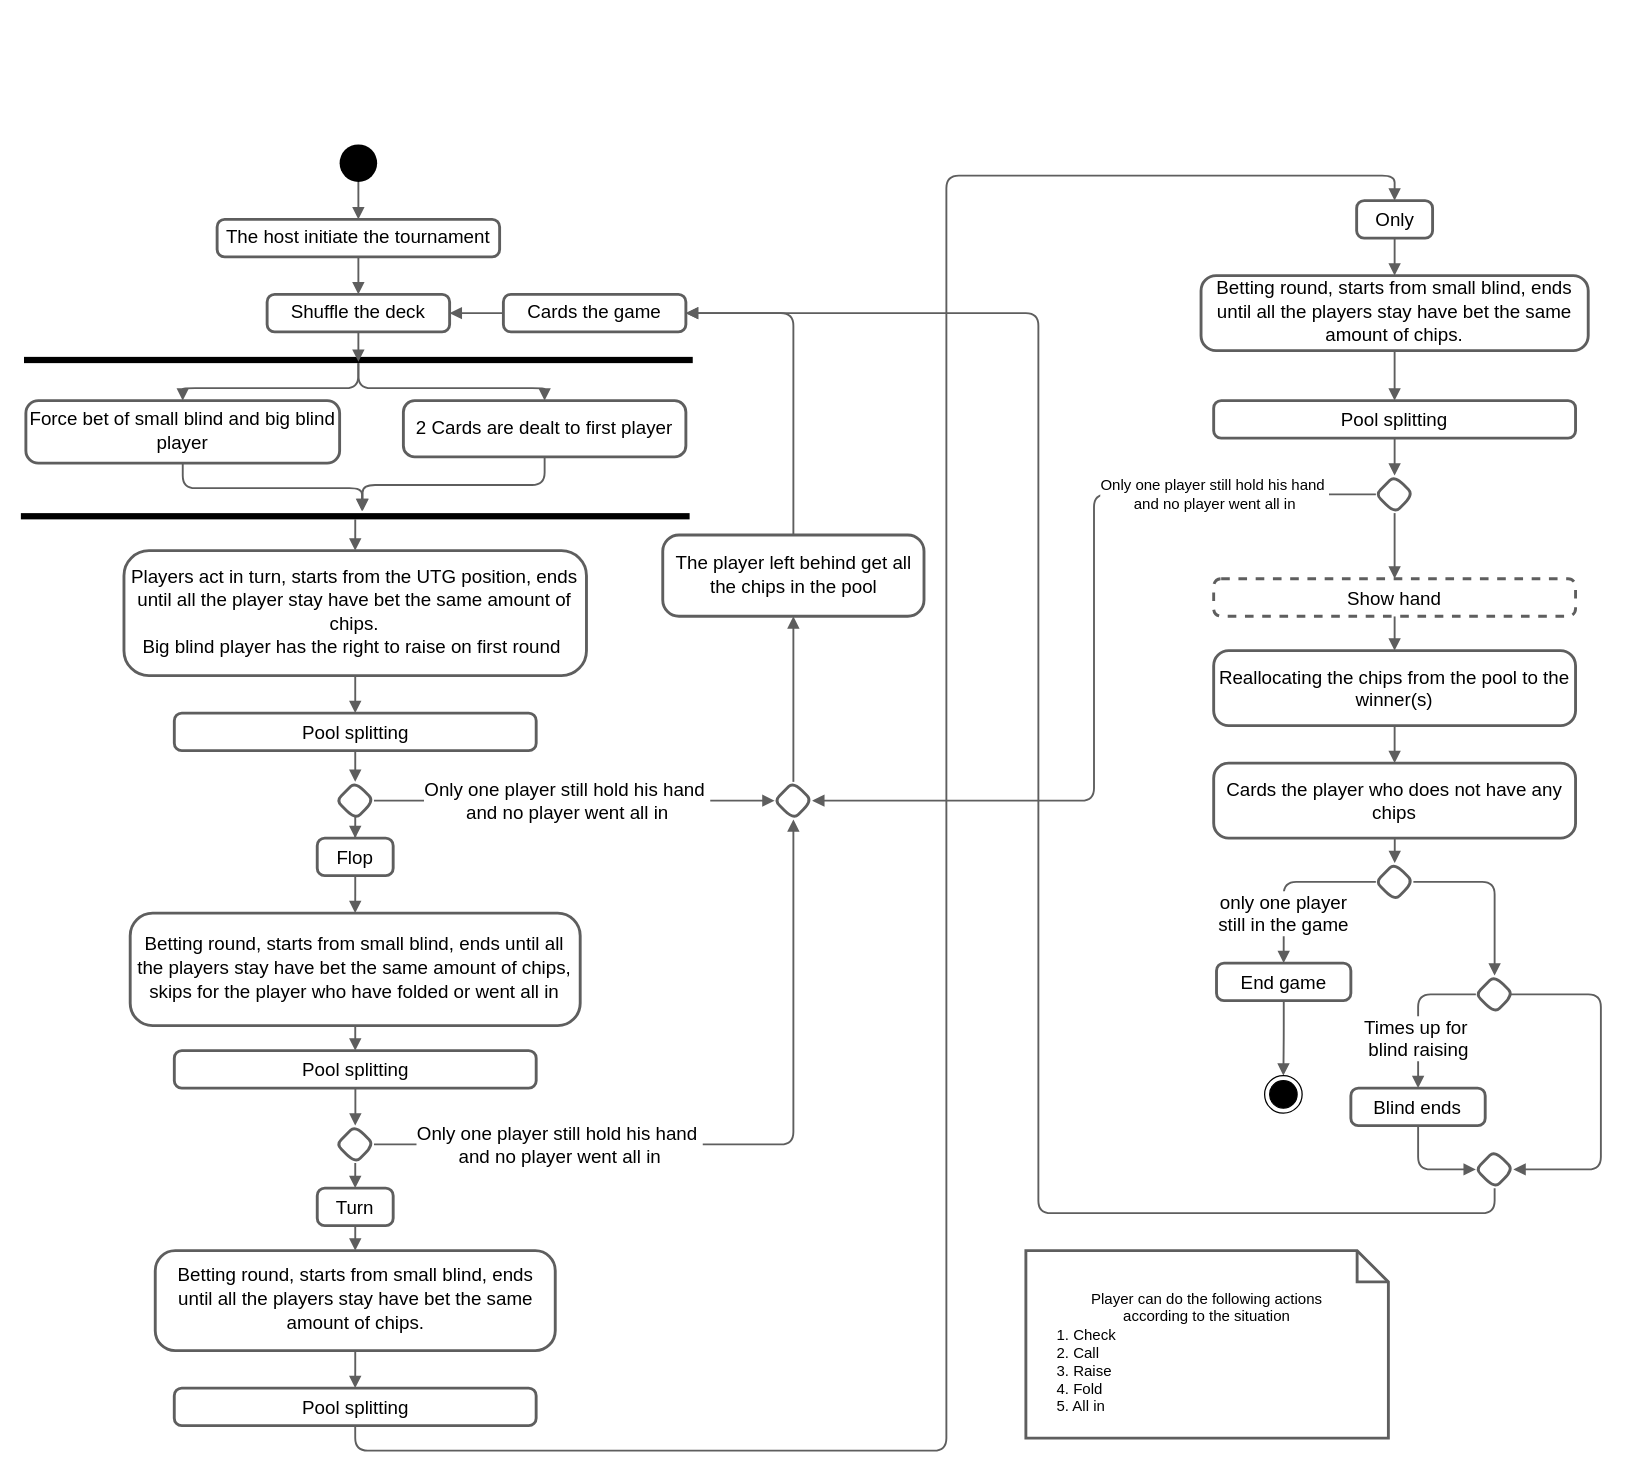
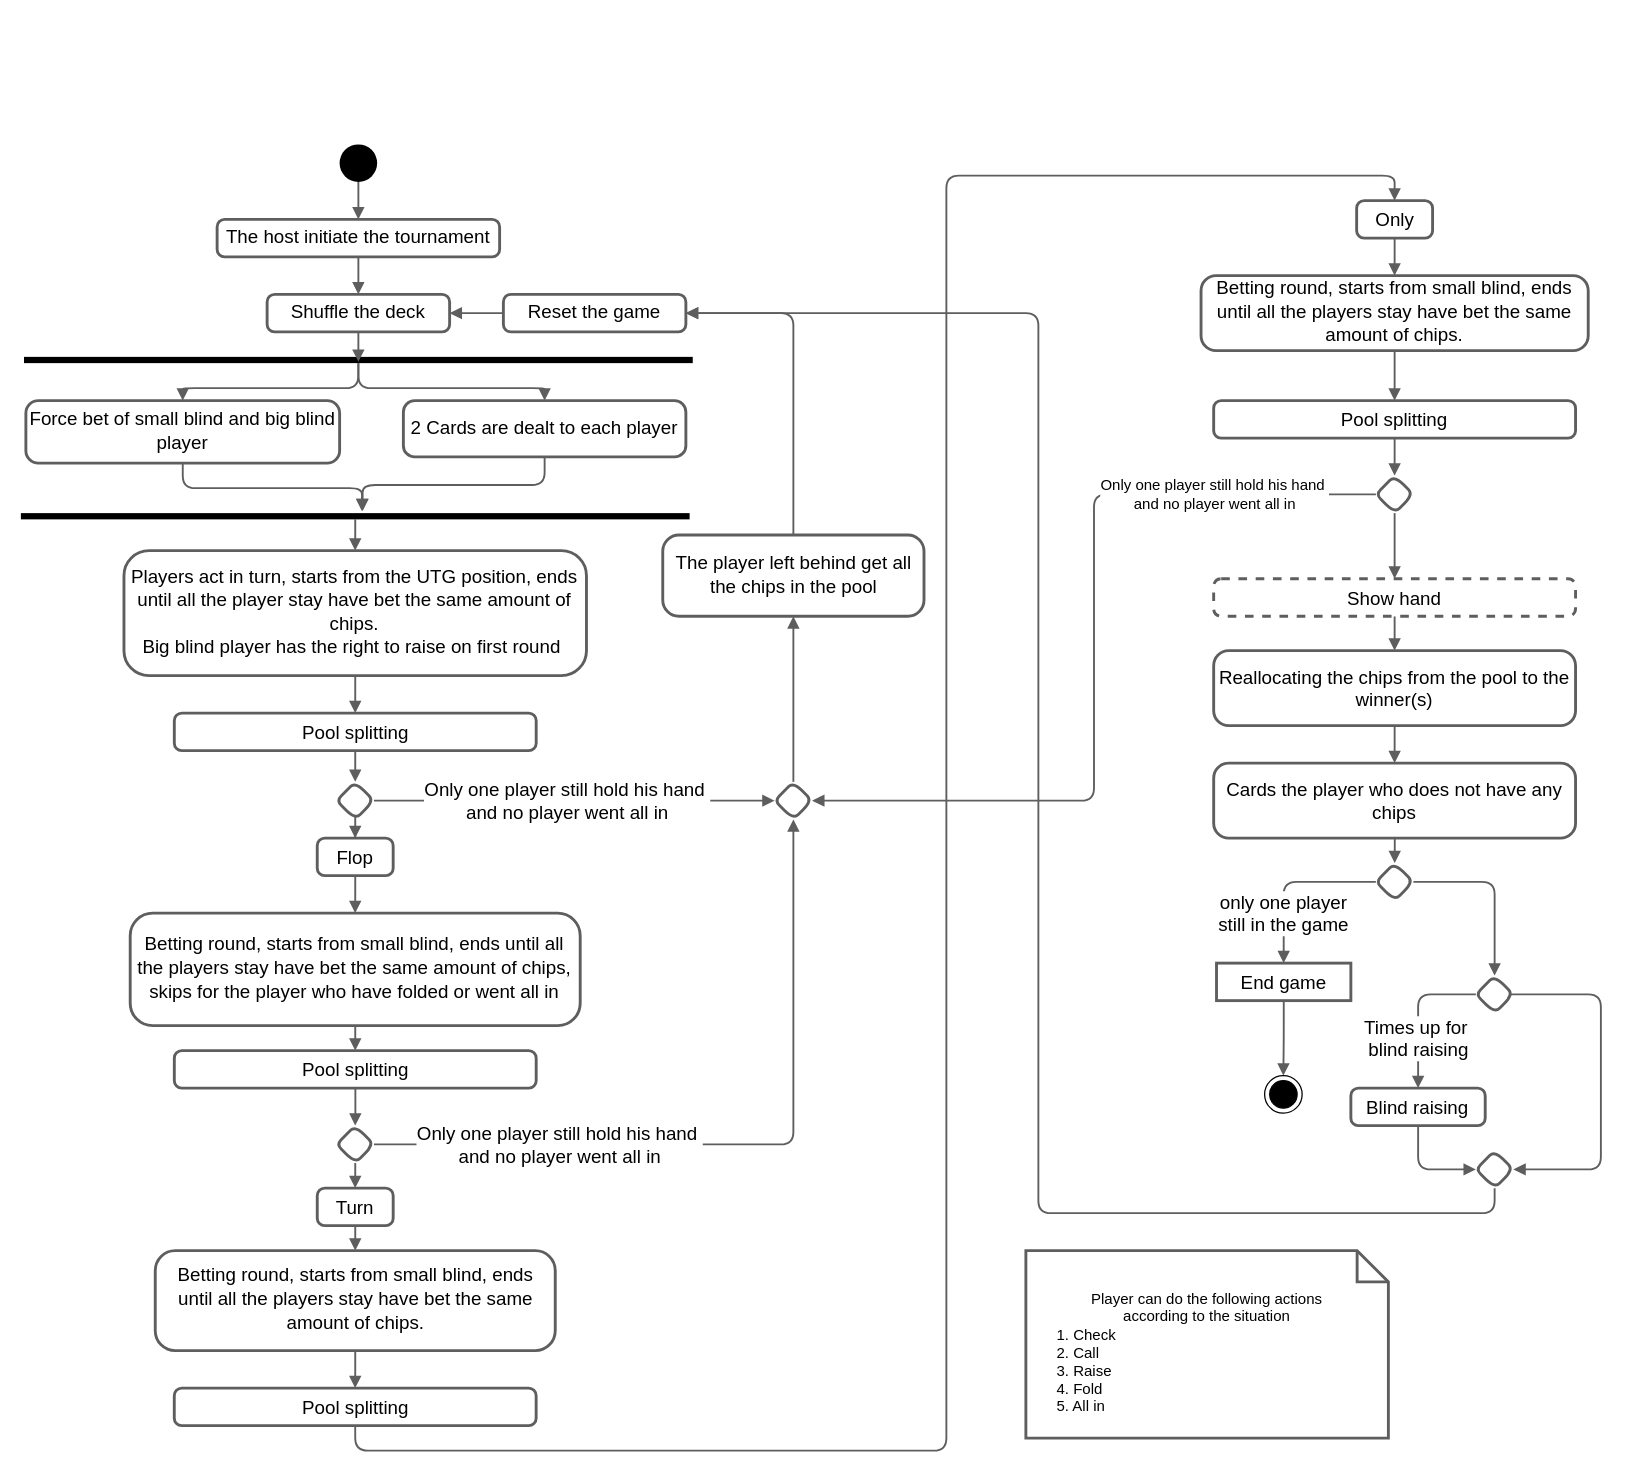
(594, 313) -> (594, 313)
(544, 429) -> (544, 429)
(1283, 982) -> (1283, 982)
(1418, 1107) -> (1418, 1107)
